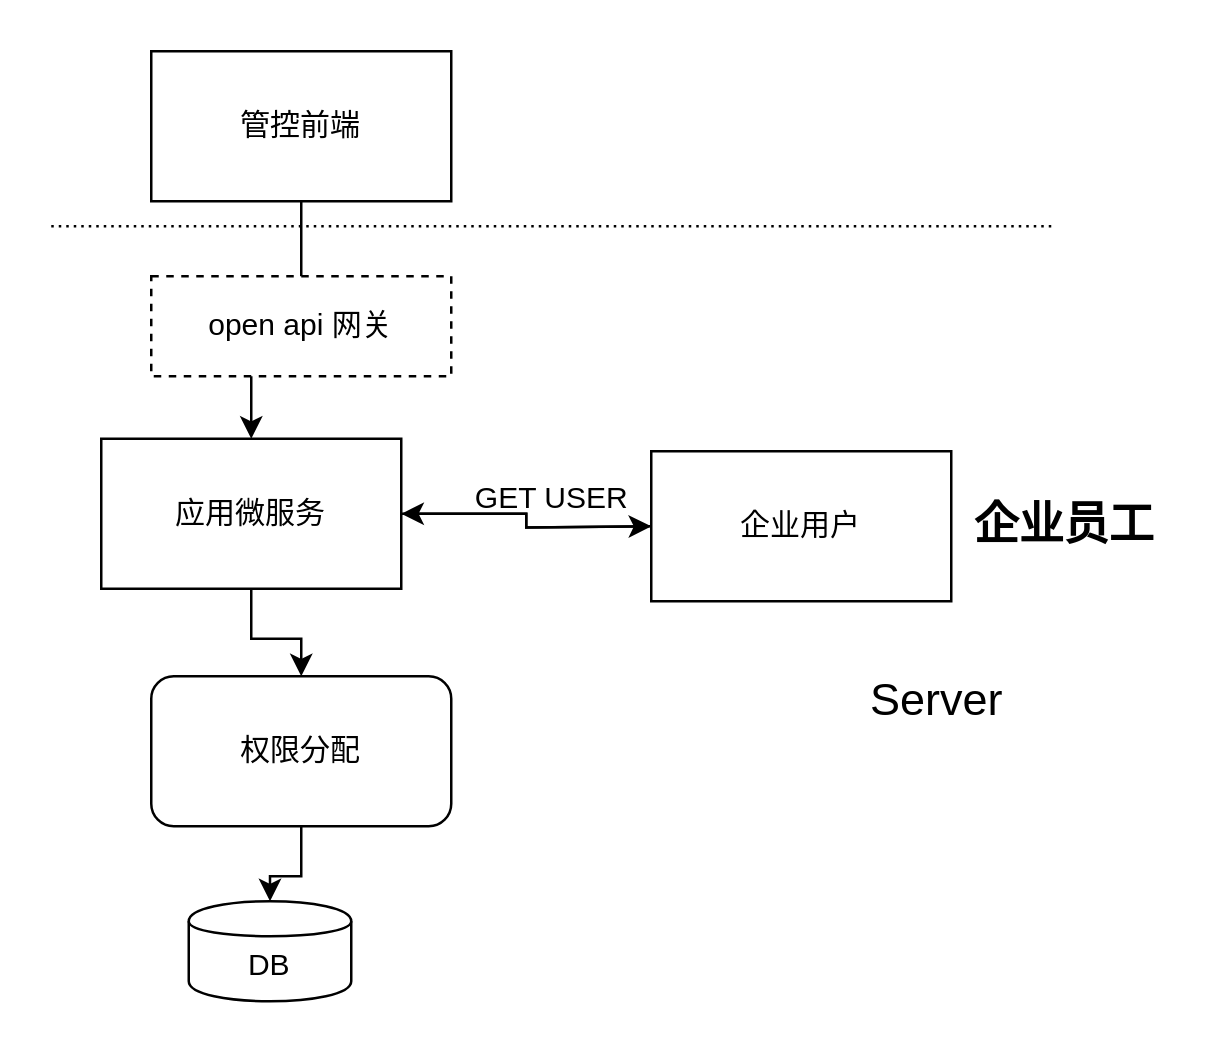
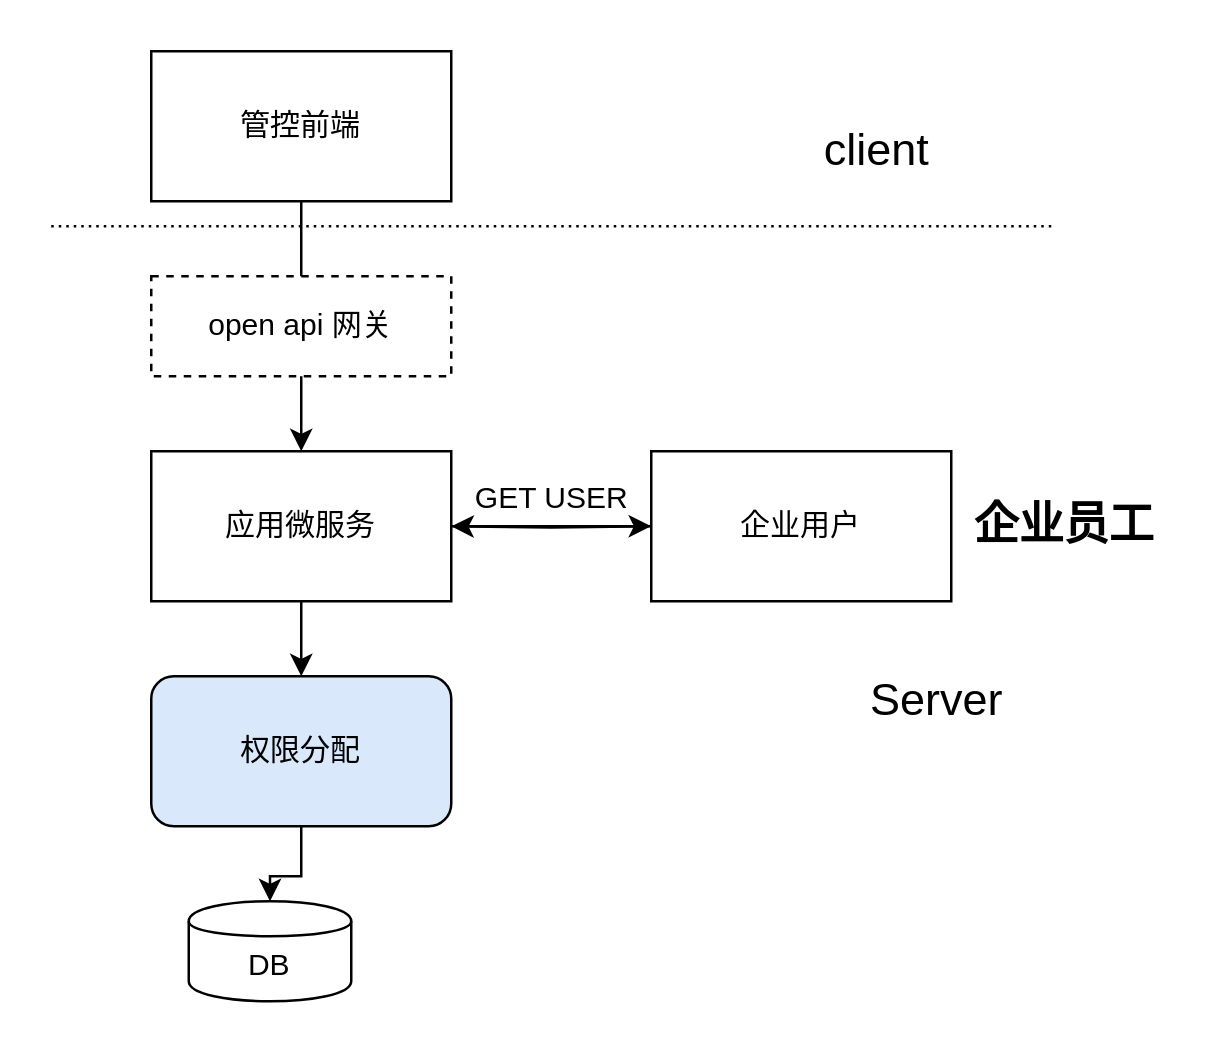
none -> (876, 151)
(251, 514) -> (301, 526)
(301, 751) -> (301, 751)
